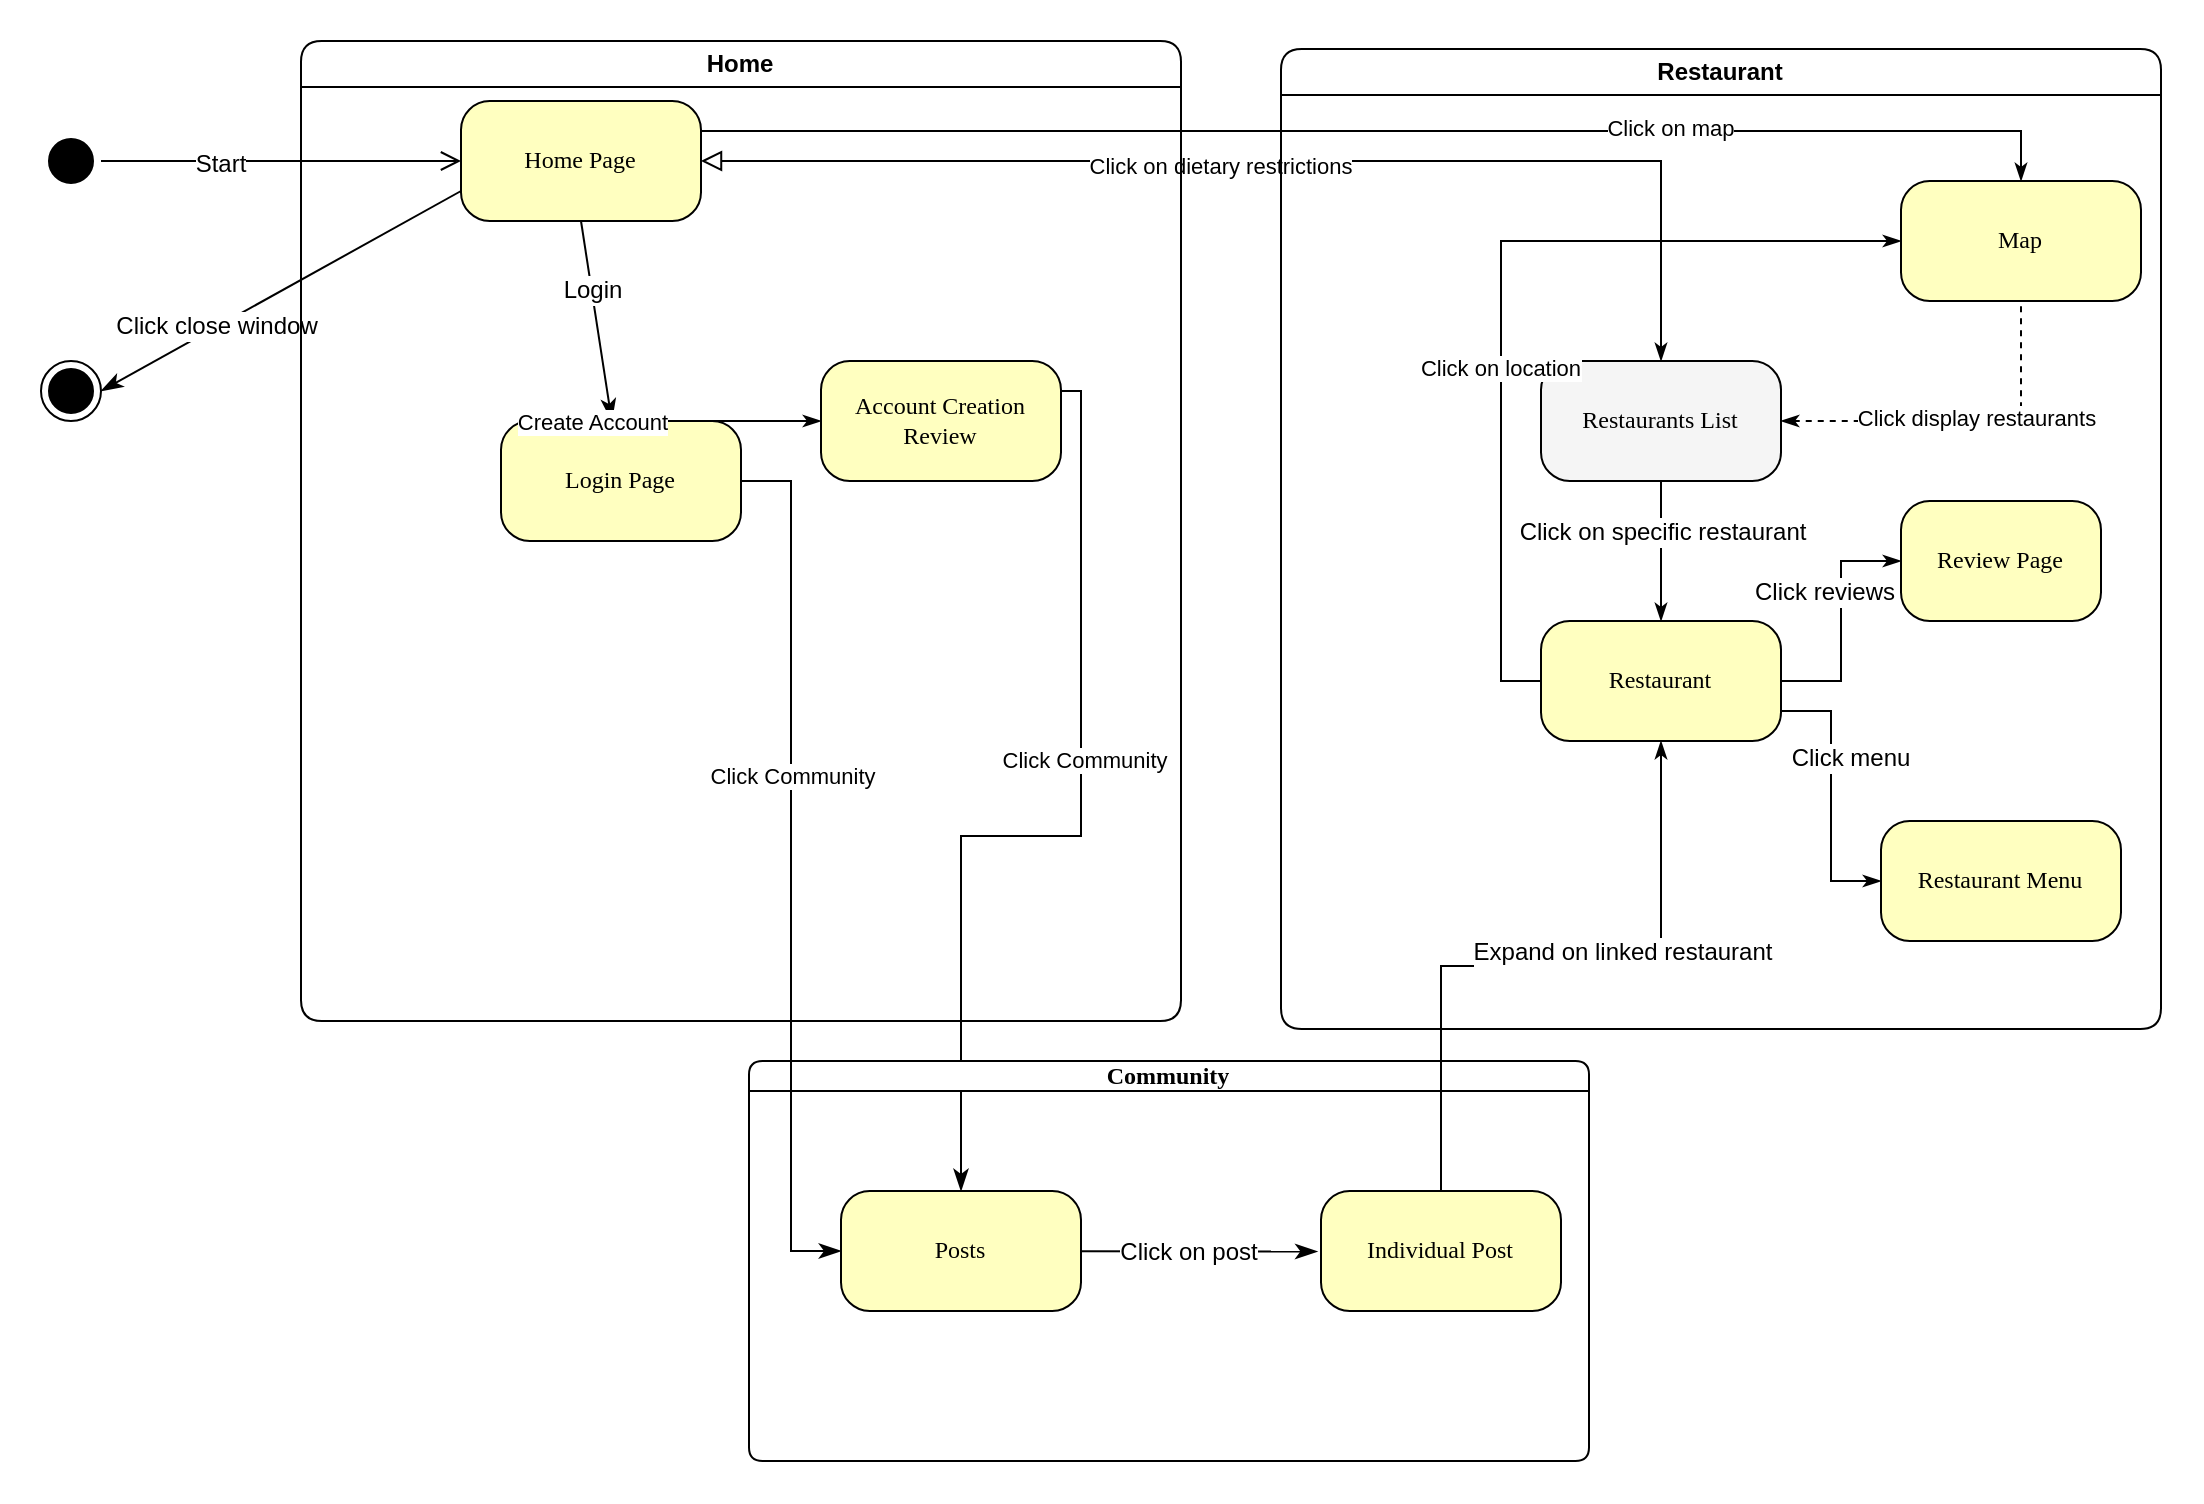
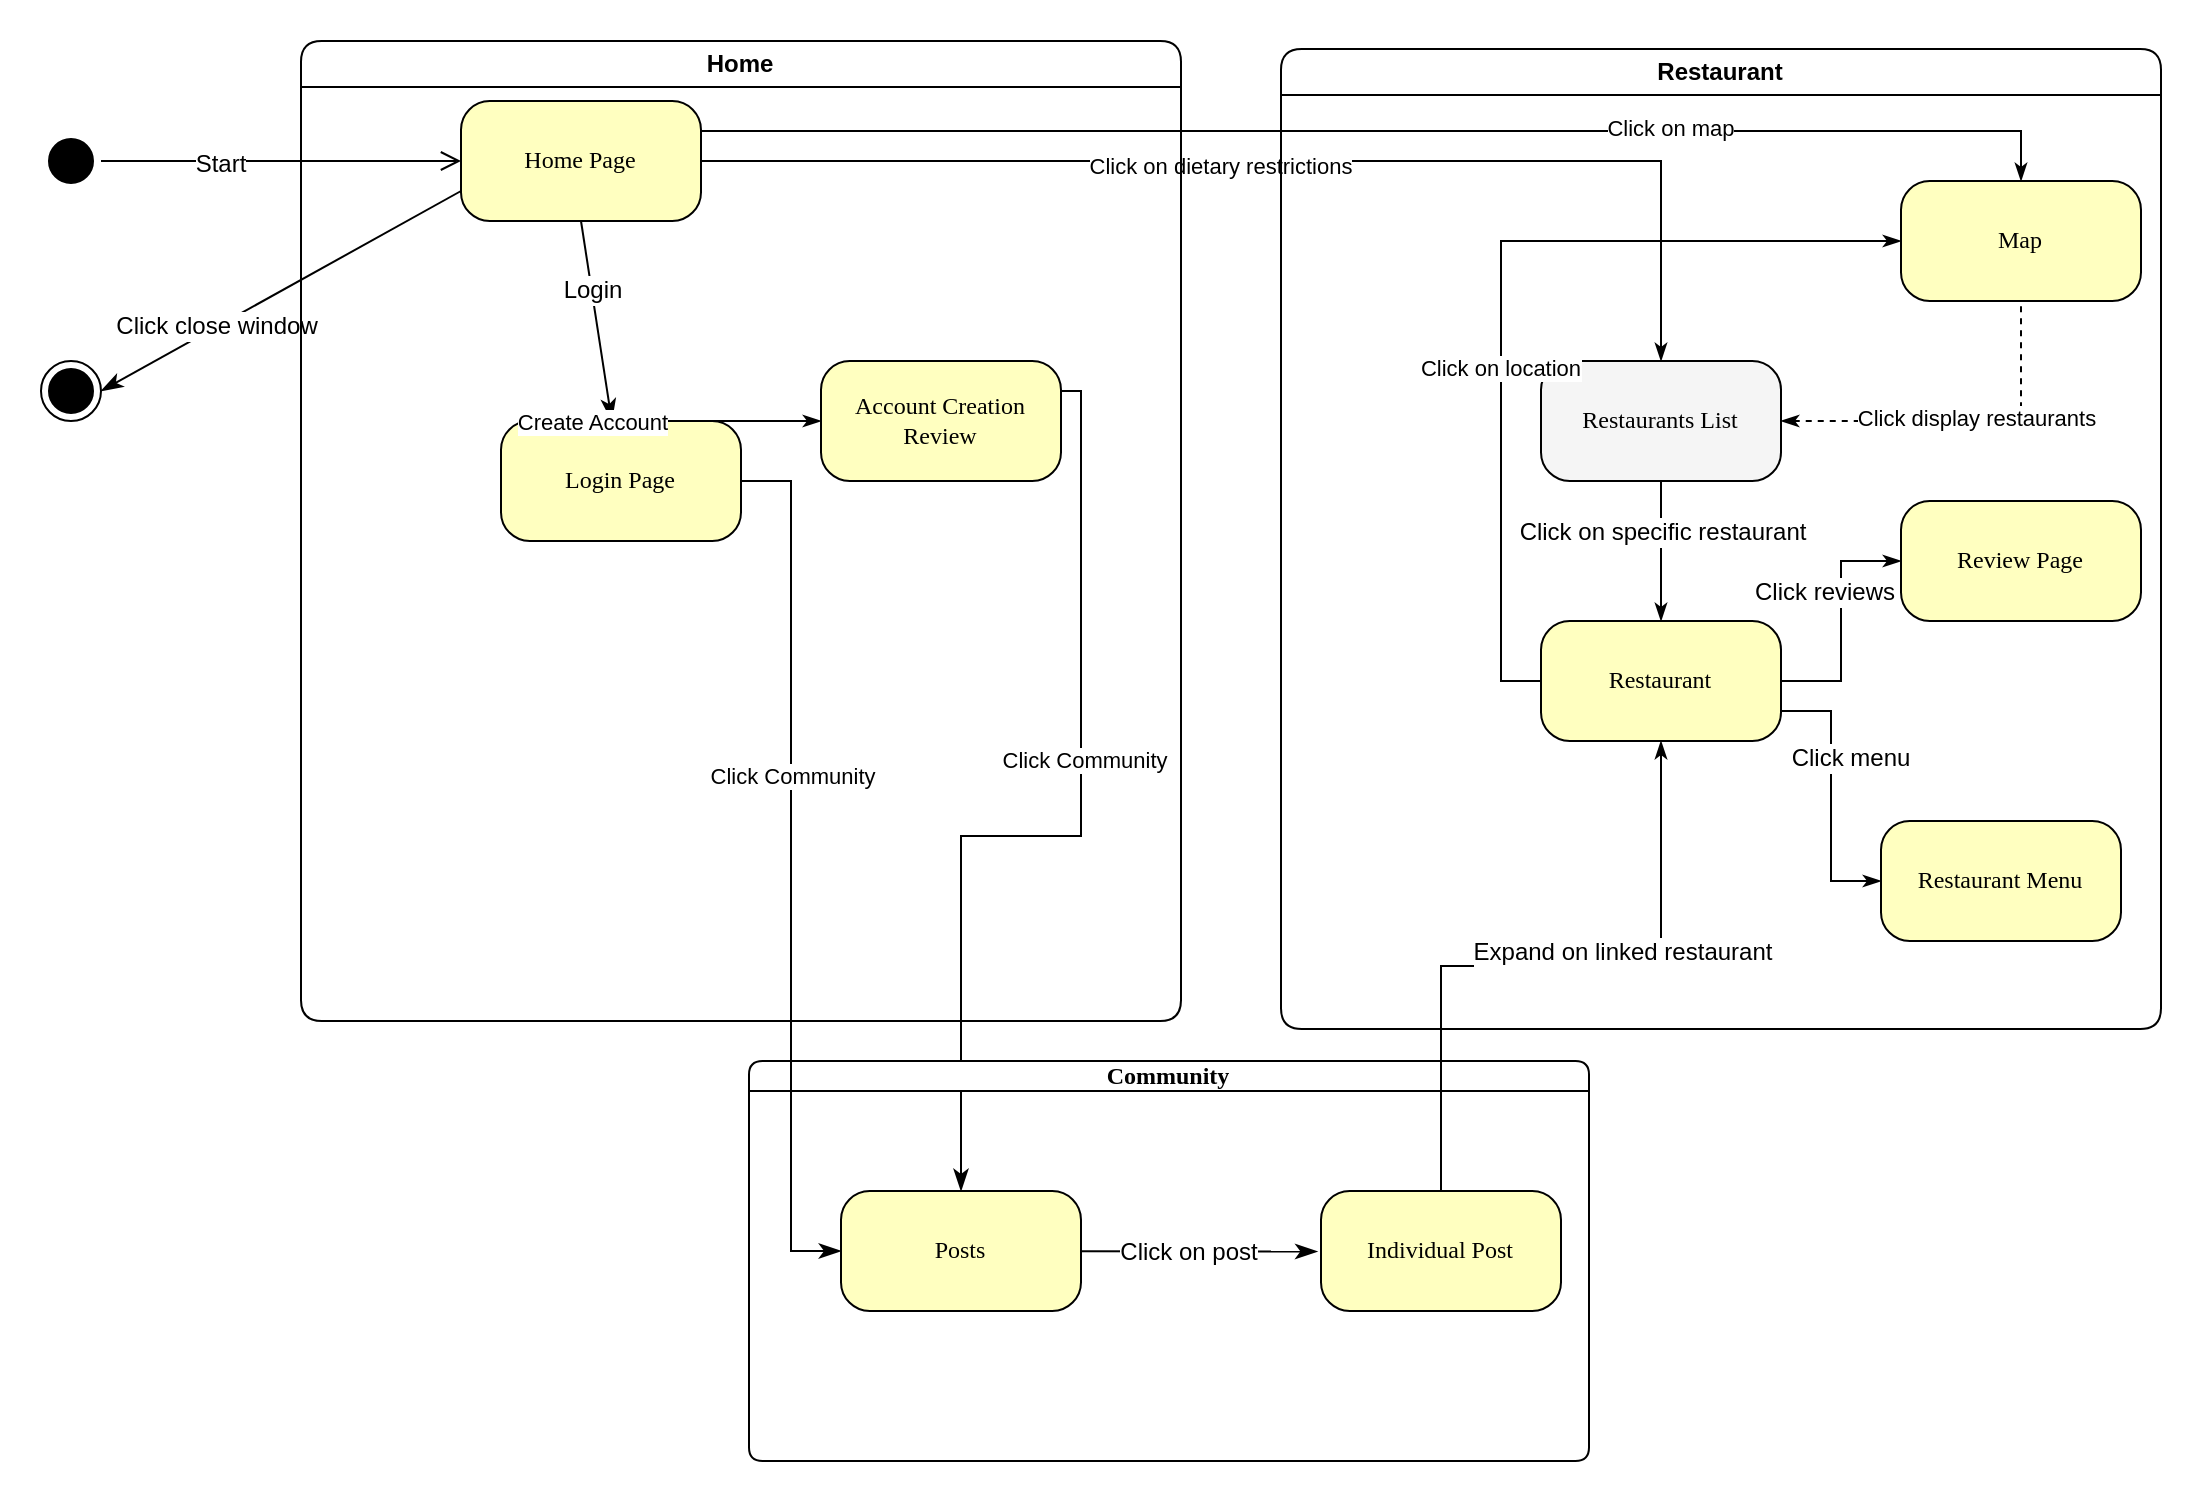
(722, 161) -> (713, 161)
(2001, 561) -> (2021, 561)
